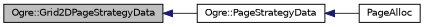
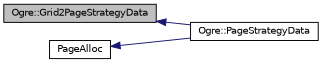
(83, 13) -> (80, 13)
(347, 13) -> (155, 42)
